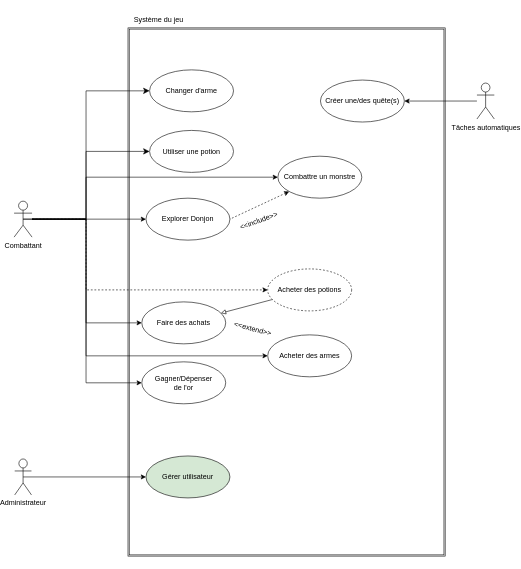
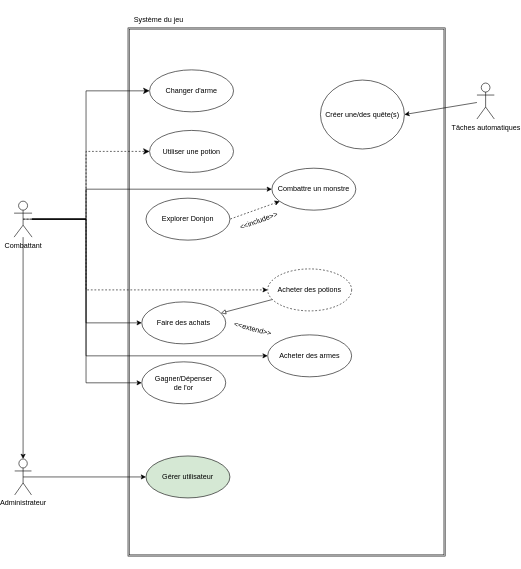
(363, 101) -> (363, 115)
(116, 152) -> (116, 152)
(320, 177) -> (314, 189)
(140, 219) -> (23, 453)
